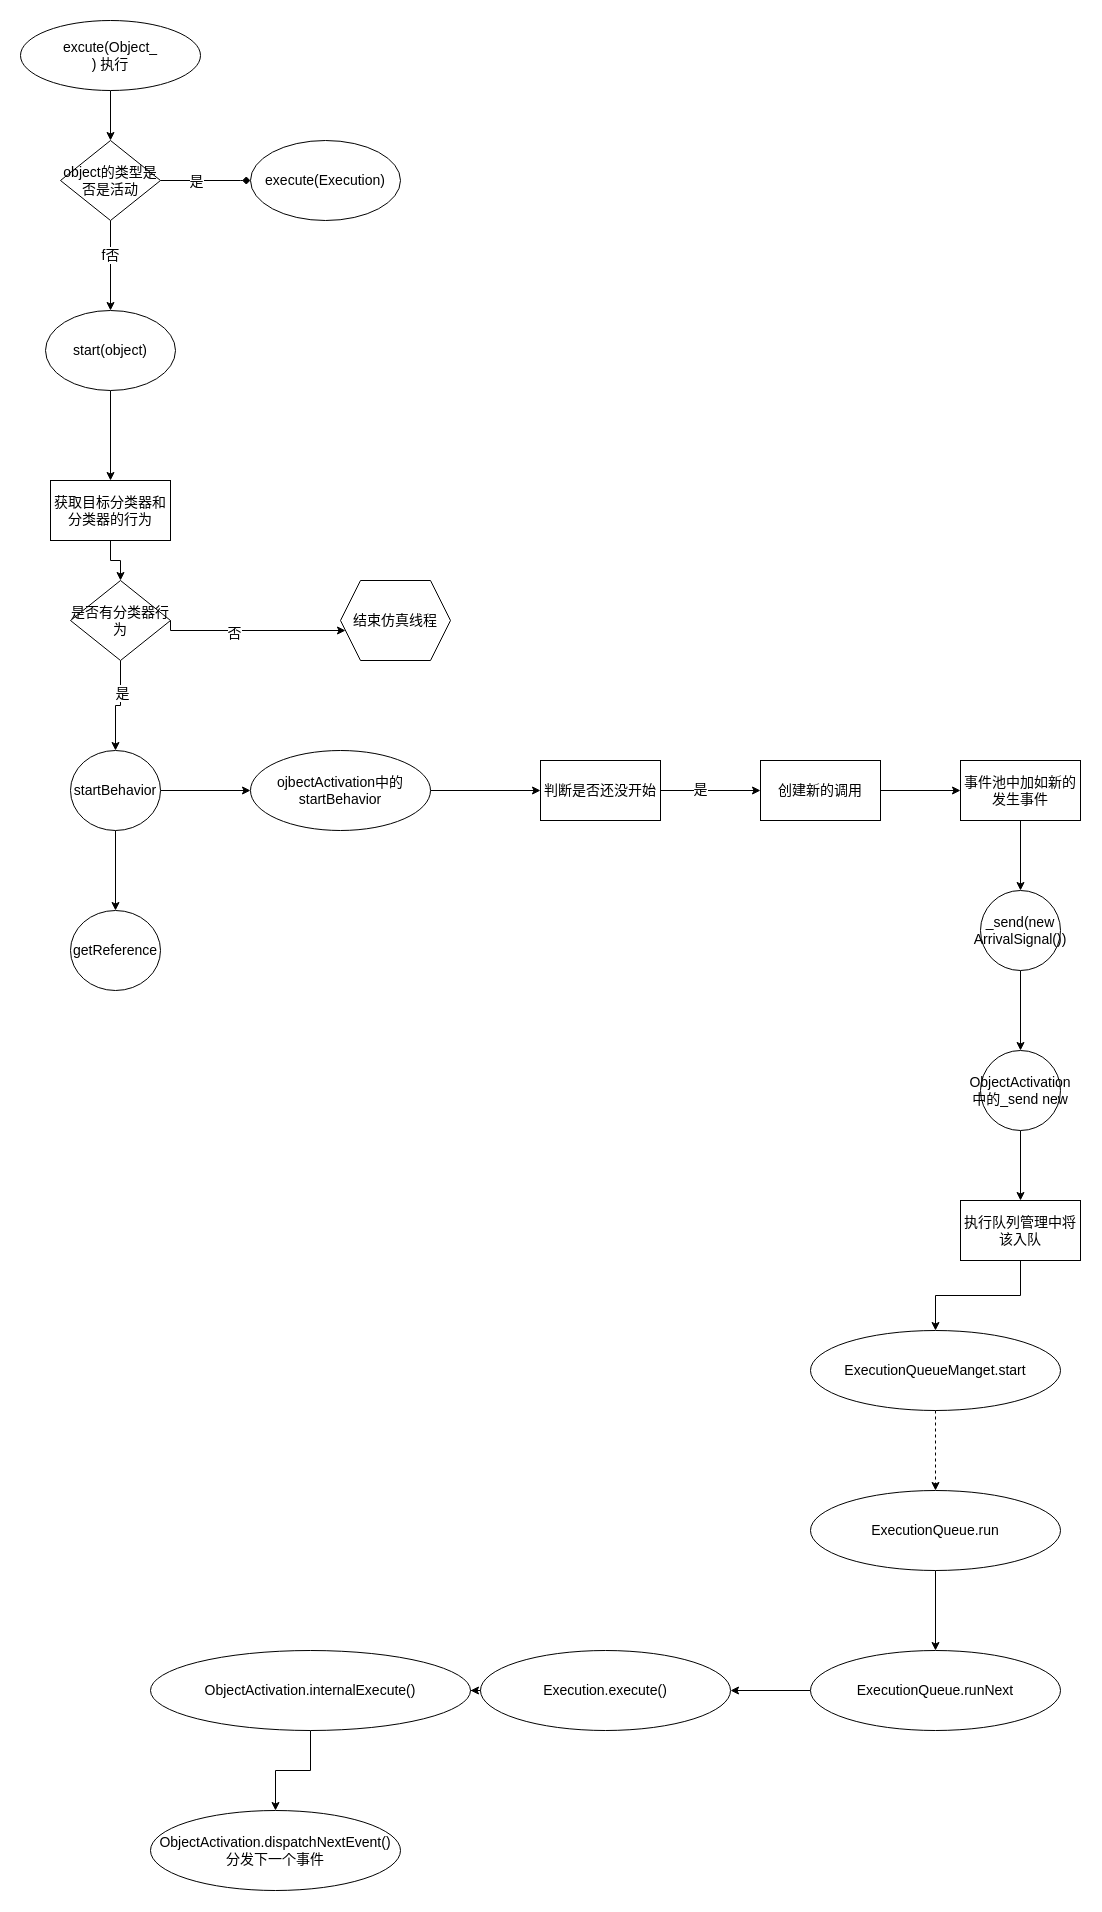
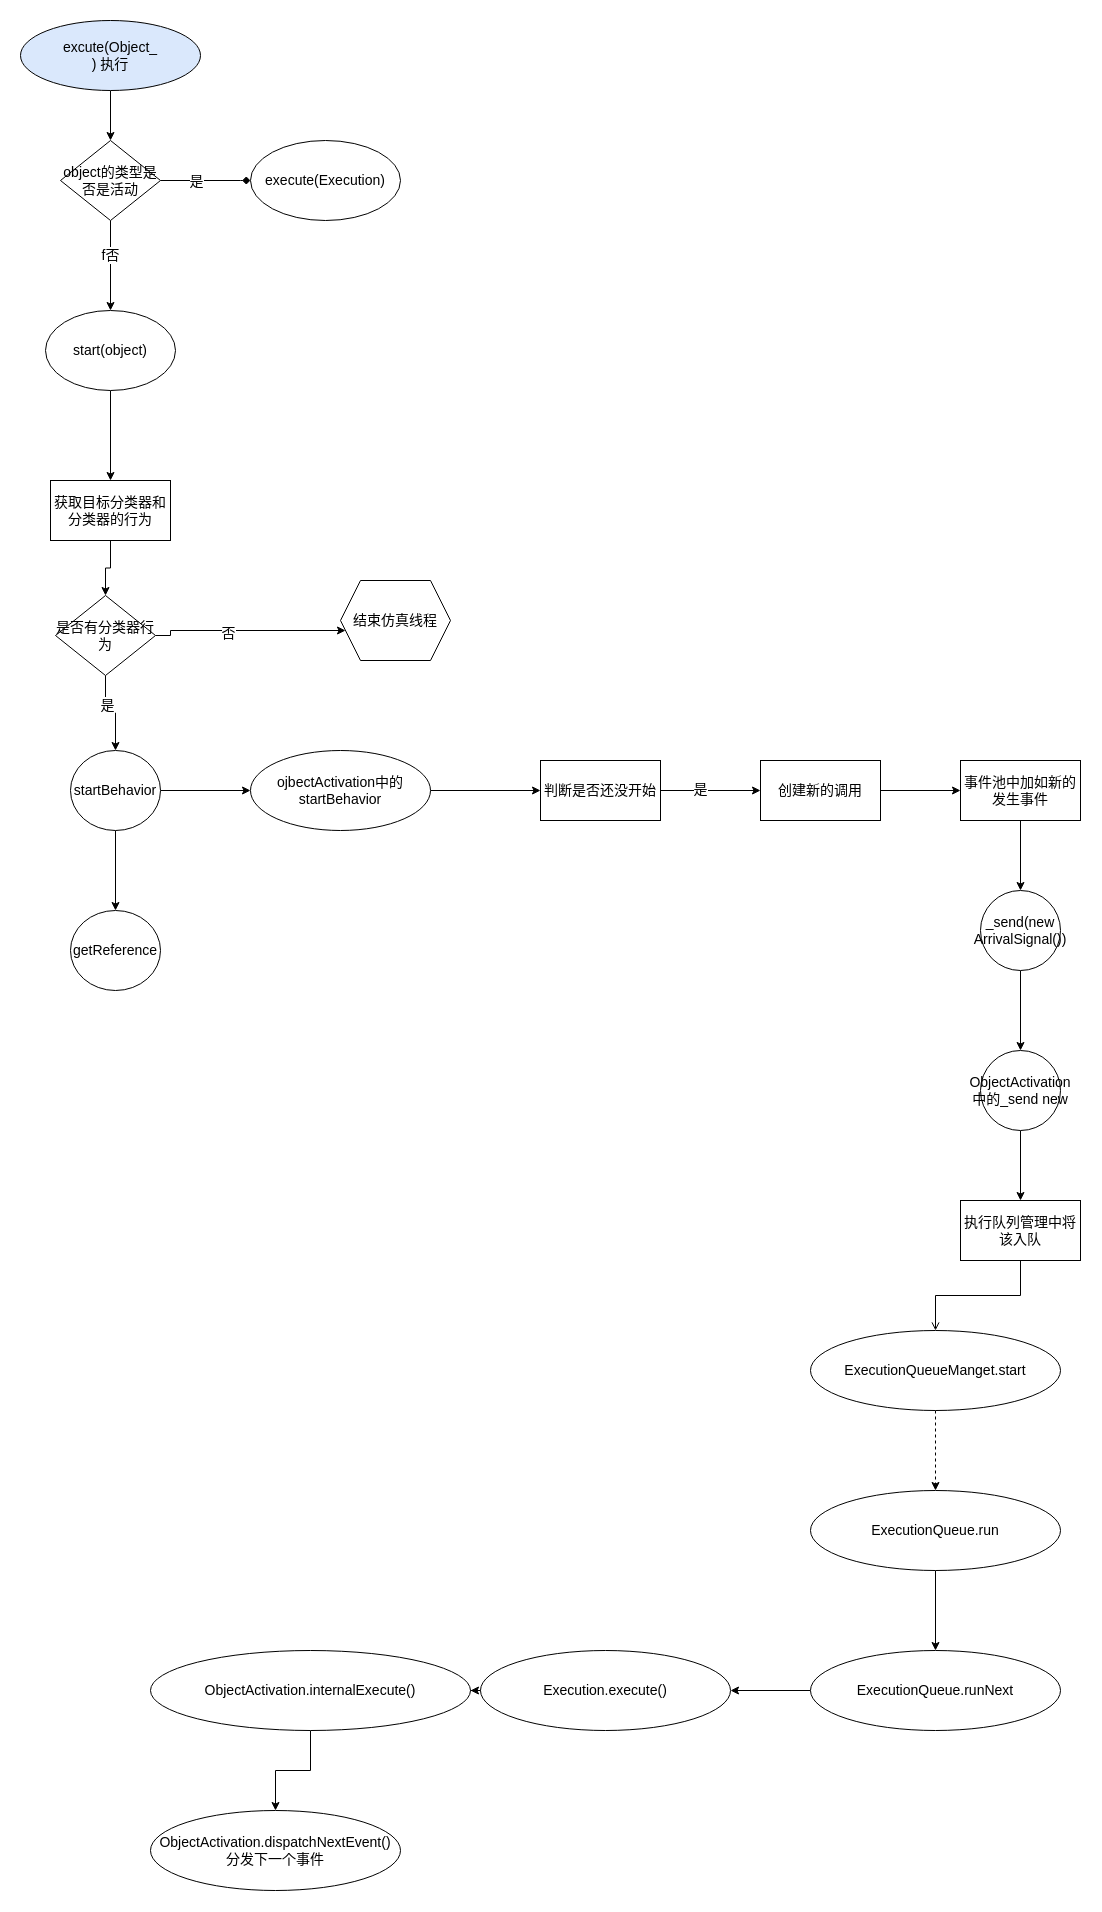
(111, 56) -> (111, 56)
(121, 621) -> (106, 636)
(936, 1322) -> (936, 1323)
